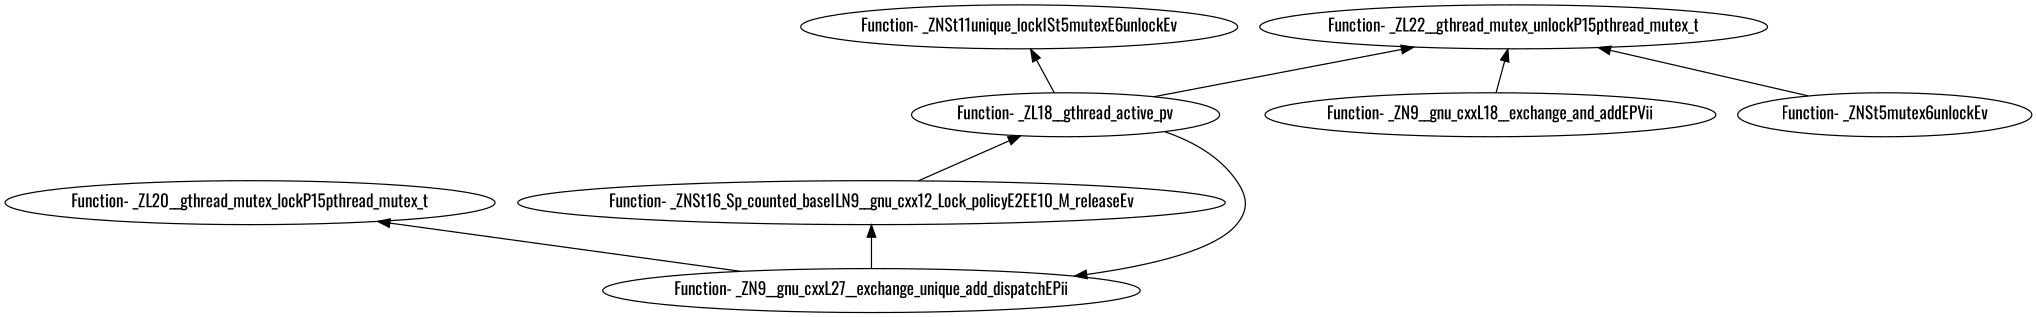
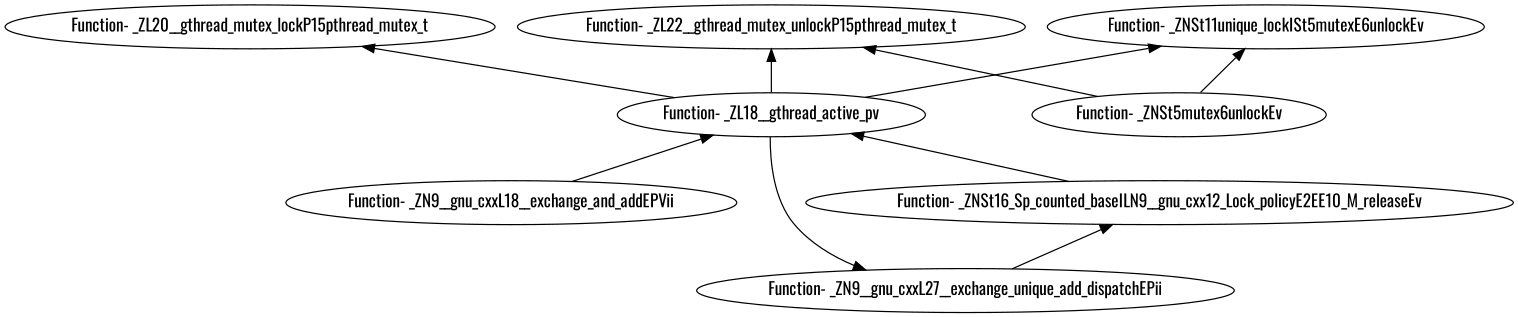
none -> (1218, 75)
(1500, 77) -> (637, 160)
(565, 247) -> (524, 73)
